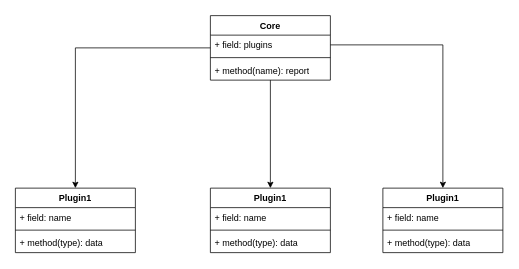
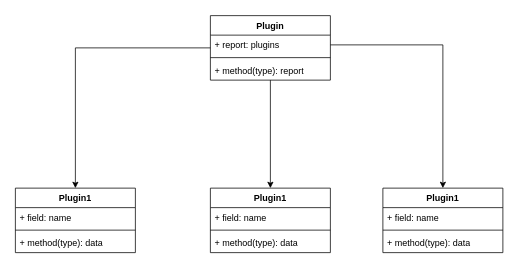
(270, 26) -> (270, 26)
(247, 46) -> (252, 46)
(267, 71) -> (267, 71)
